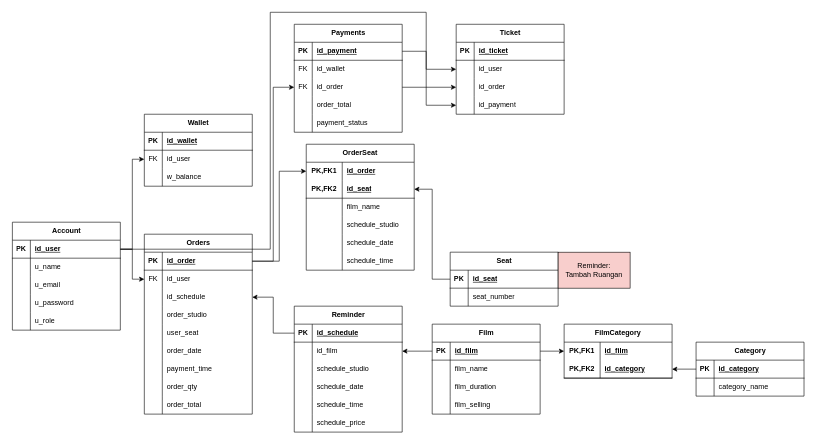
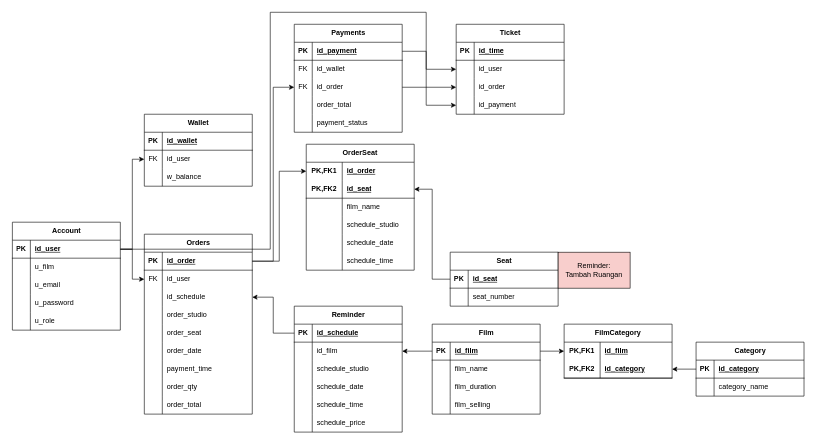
(495, 51) -> (491, 51)
(47, 267) -> (45, 267)
(185, 333) -> (187, 333)
